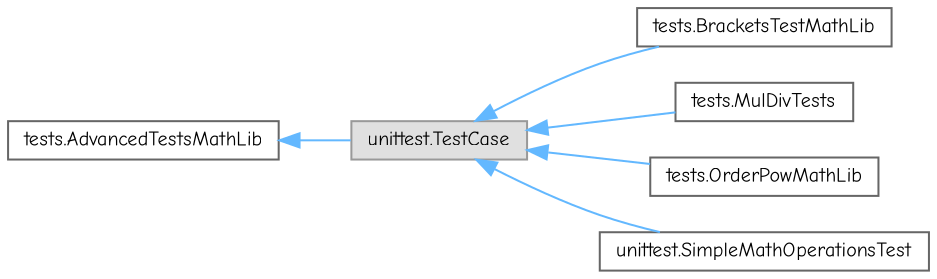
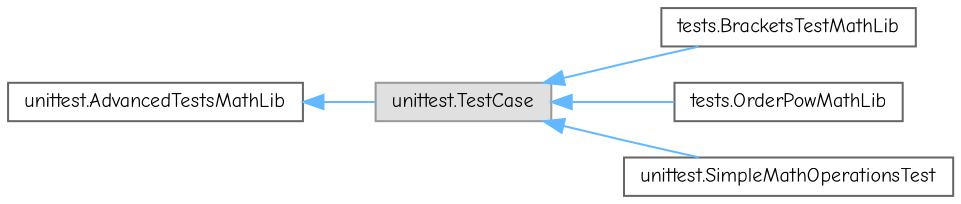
(764, 102) -> none
(143, 140) -> (155, 102)
